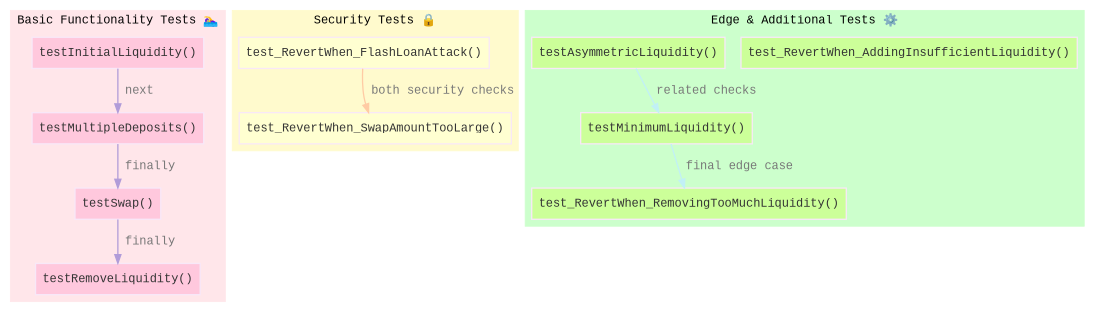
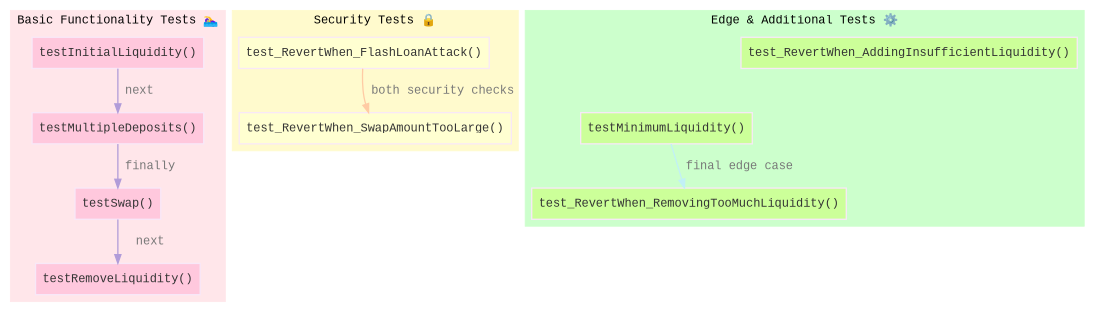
(628, 53) -> none
(150, 241) -> (150, 241)
